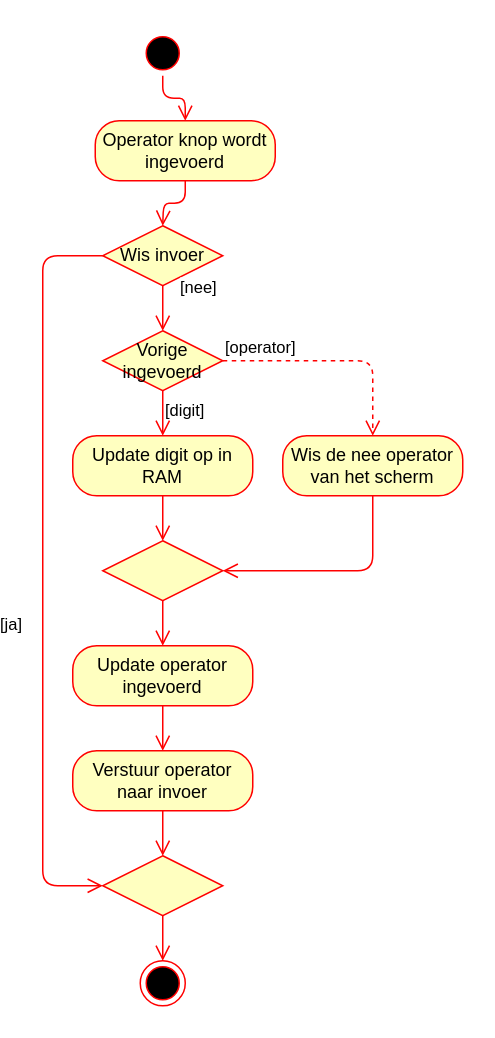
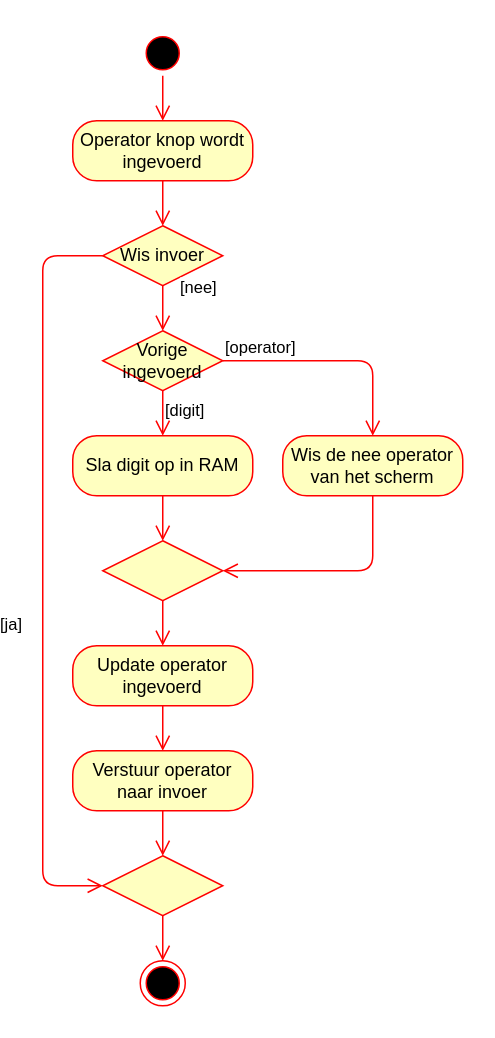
(185, 151) -> (163, 151)
(329, 361) -> (329, 361)
(163, 466) -> (163, 466)
